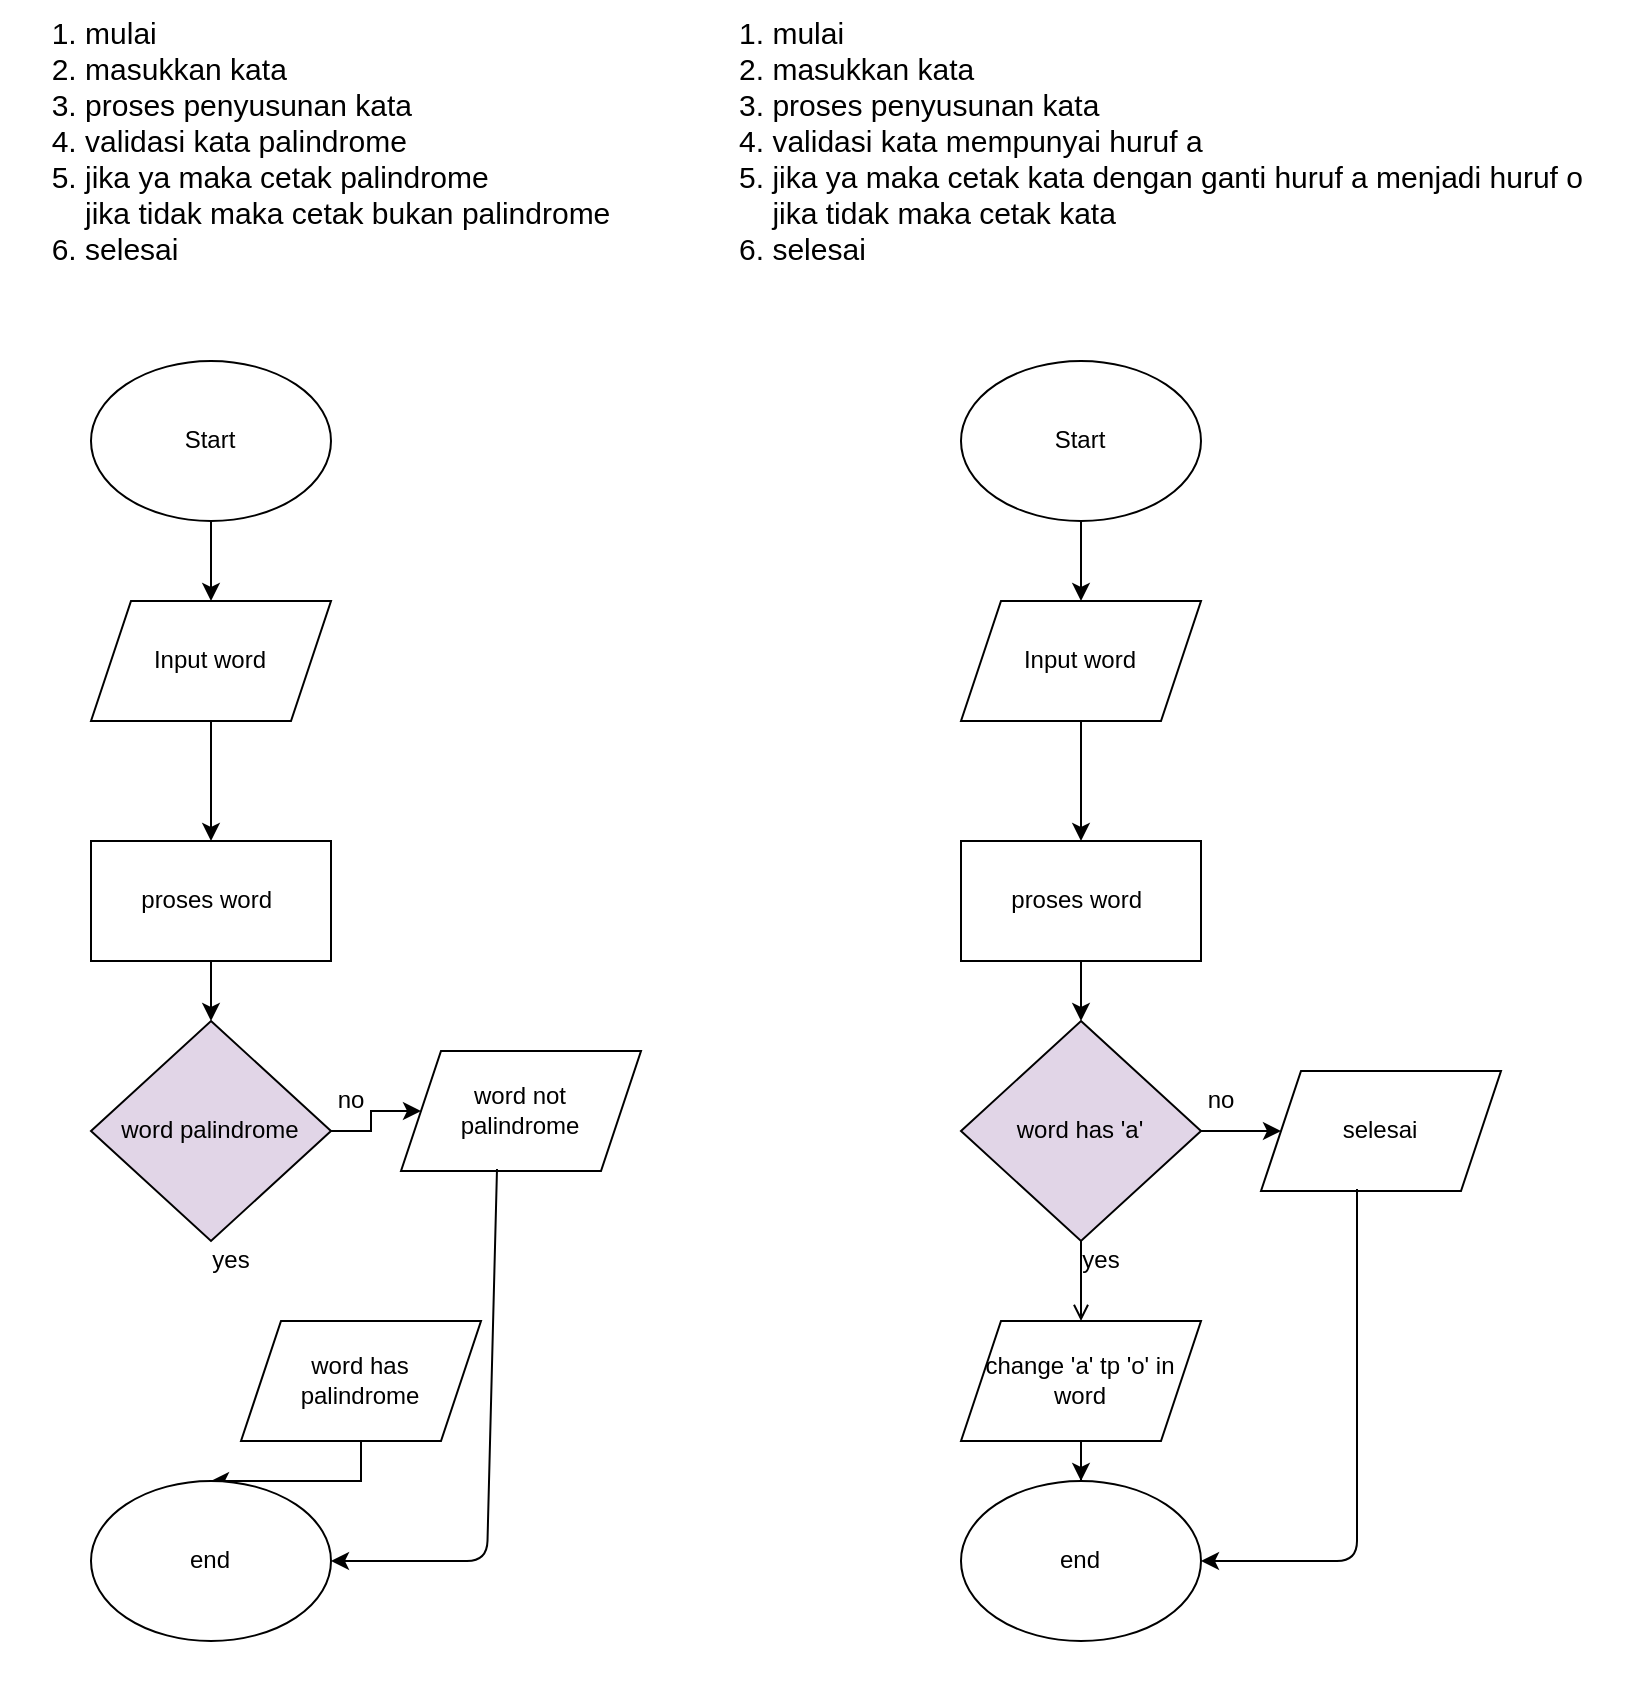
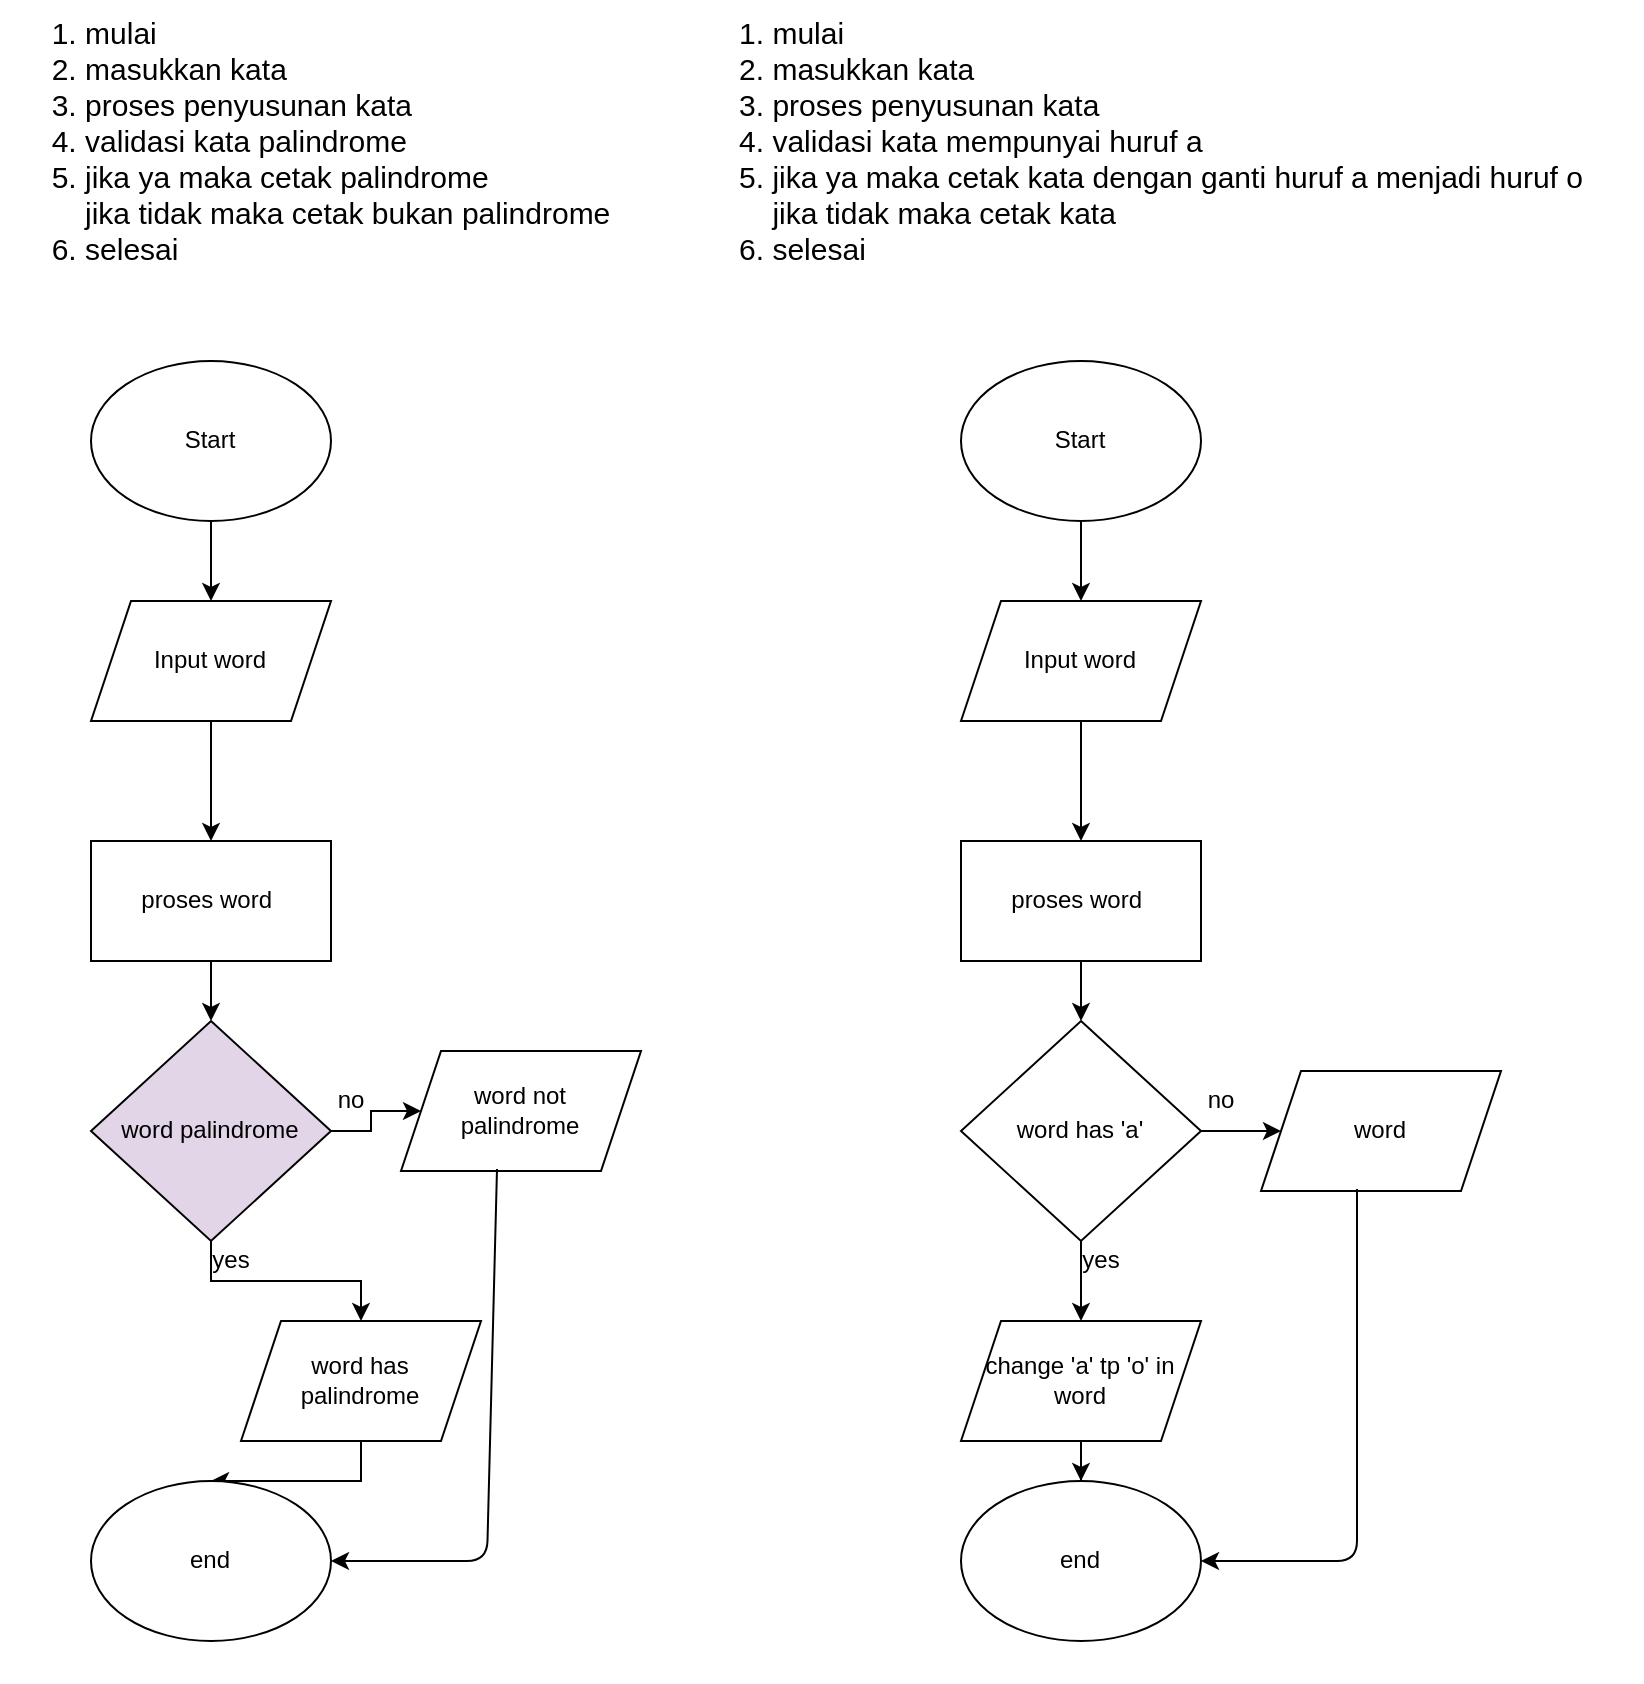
(1081, 1131) -> (1081, 1131)
(1381, 1131) -> (1381, 1131)
none -> (279, 1281)
(1081, 1308) -> (1081, 1306)
